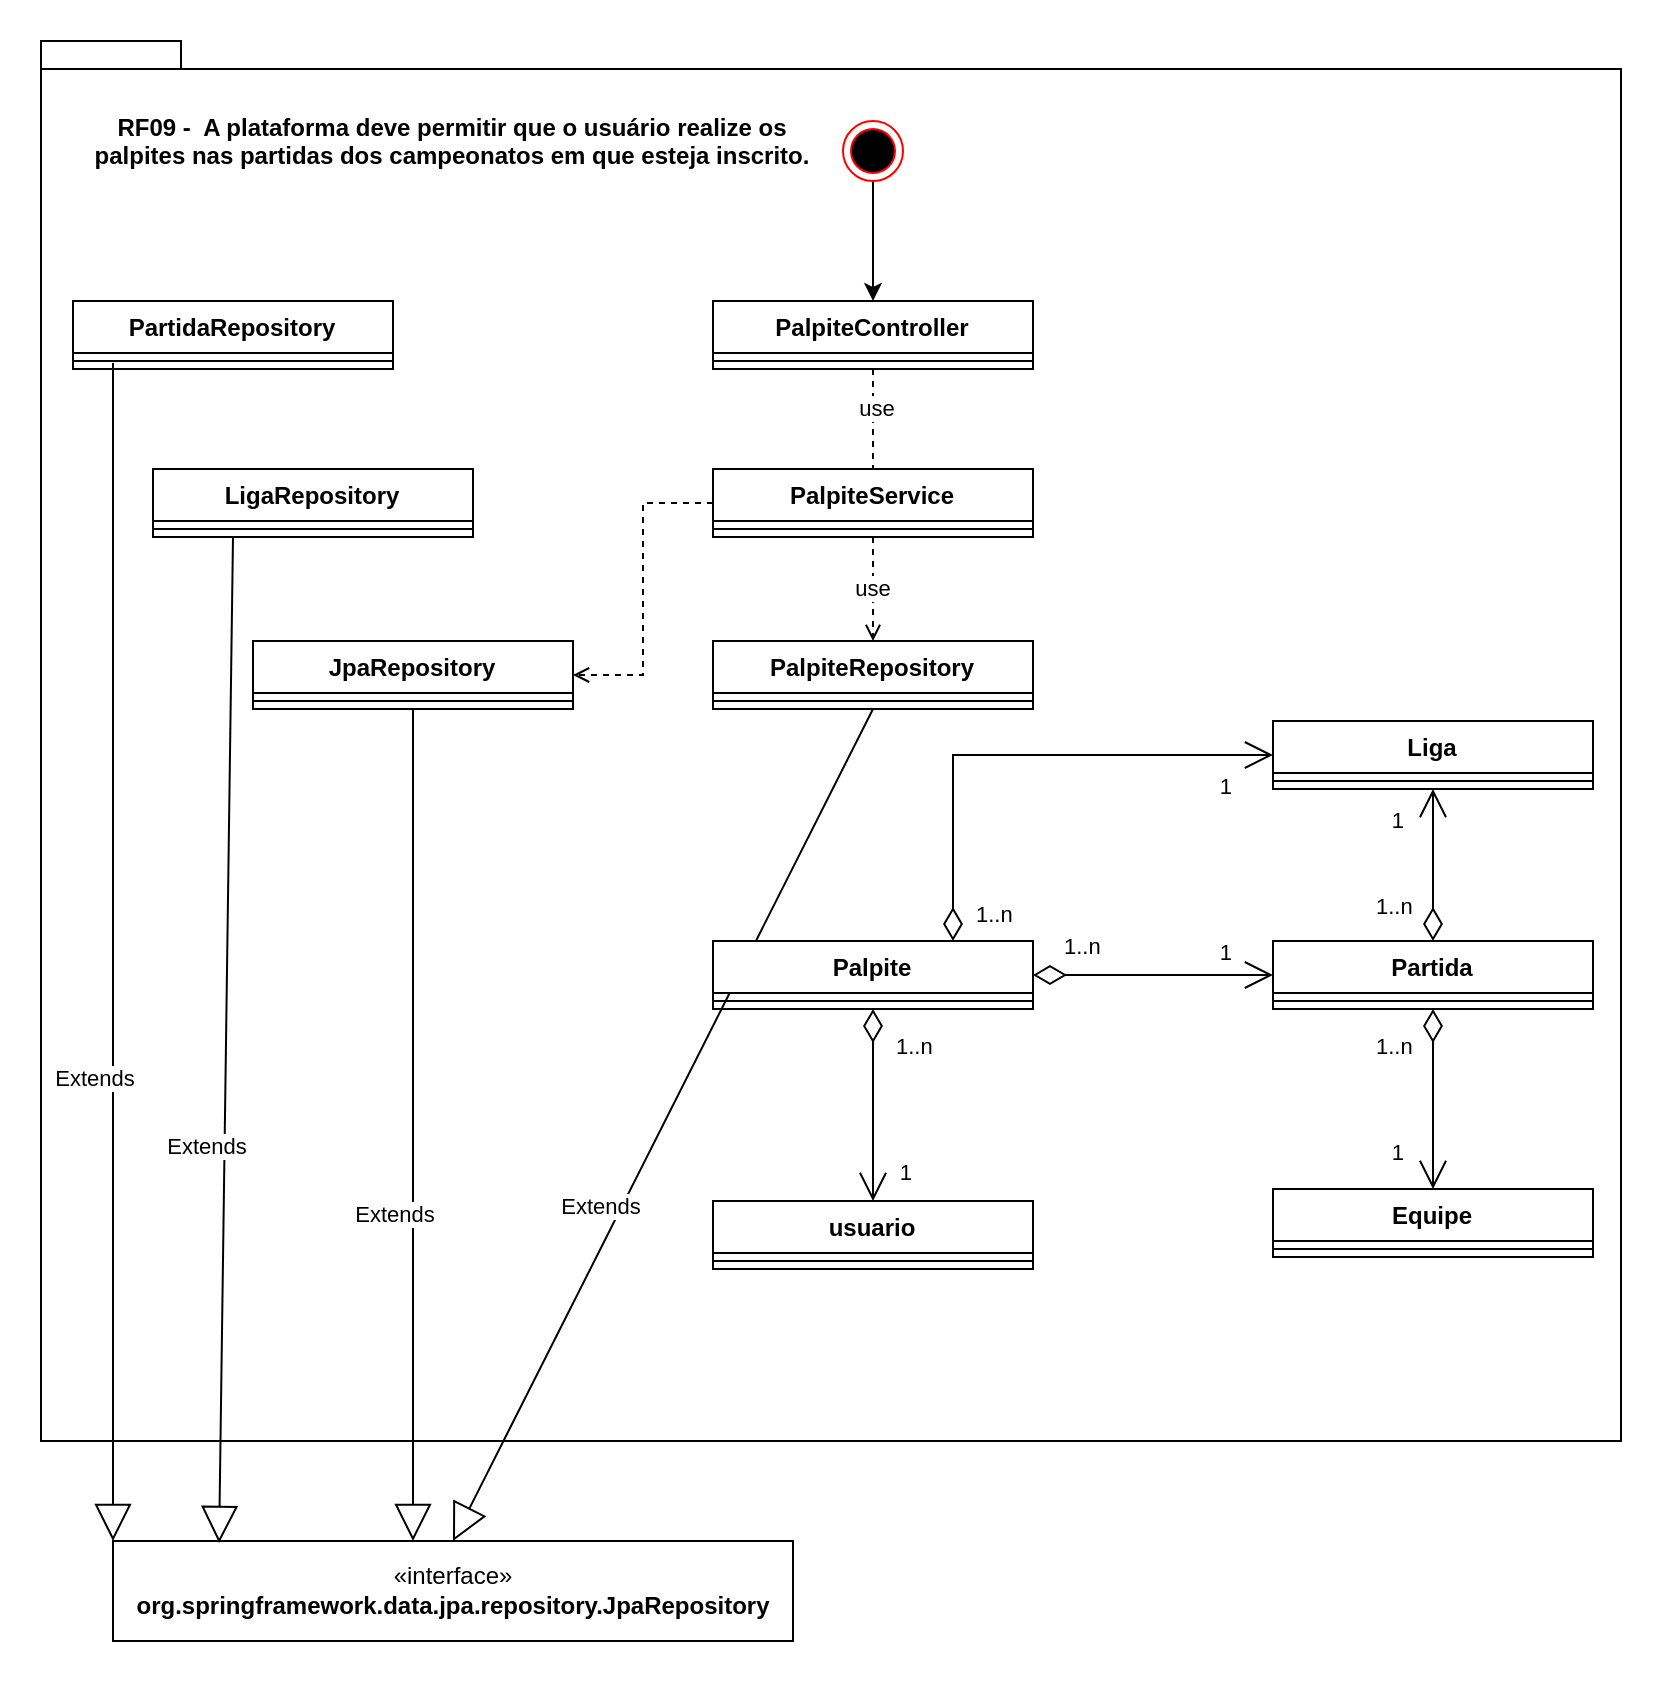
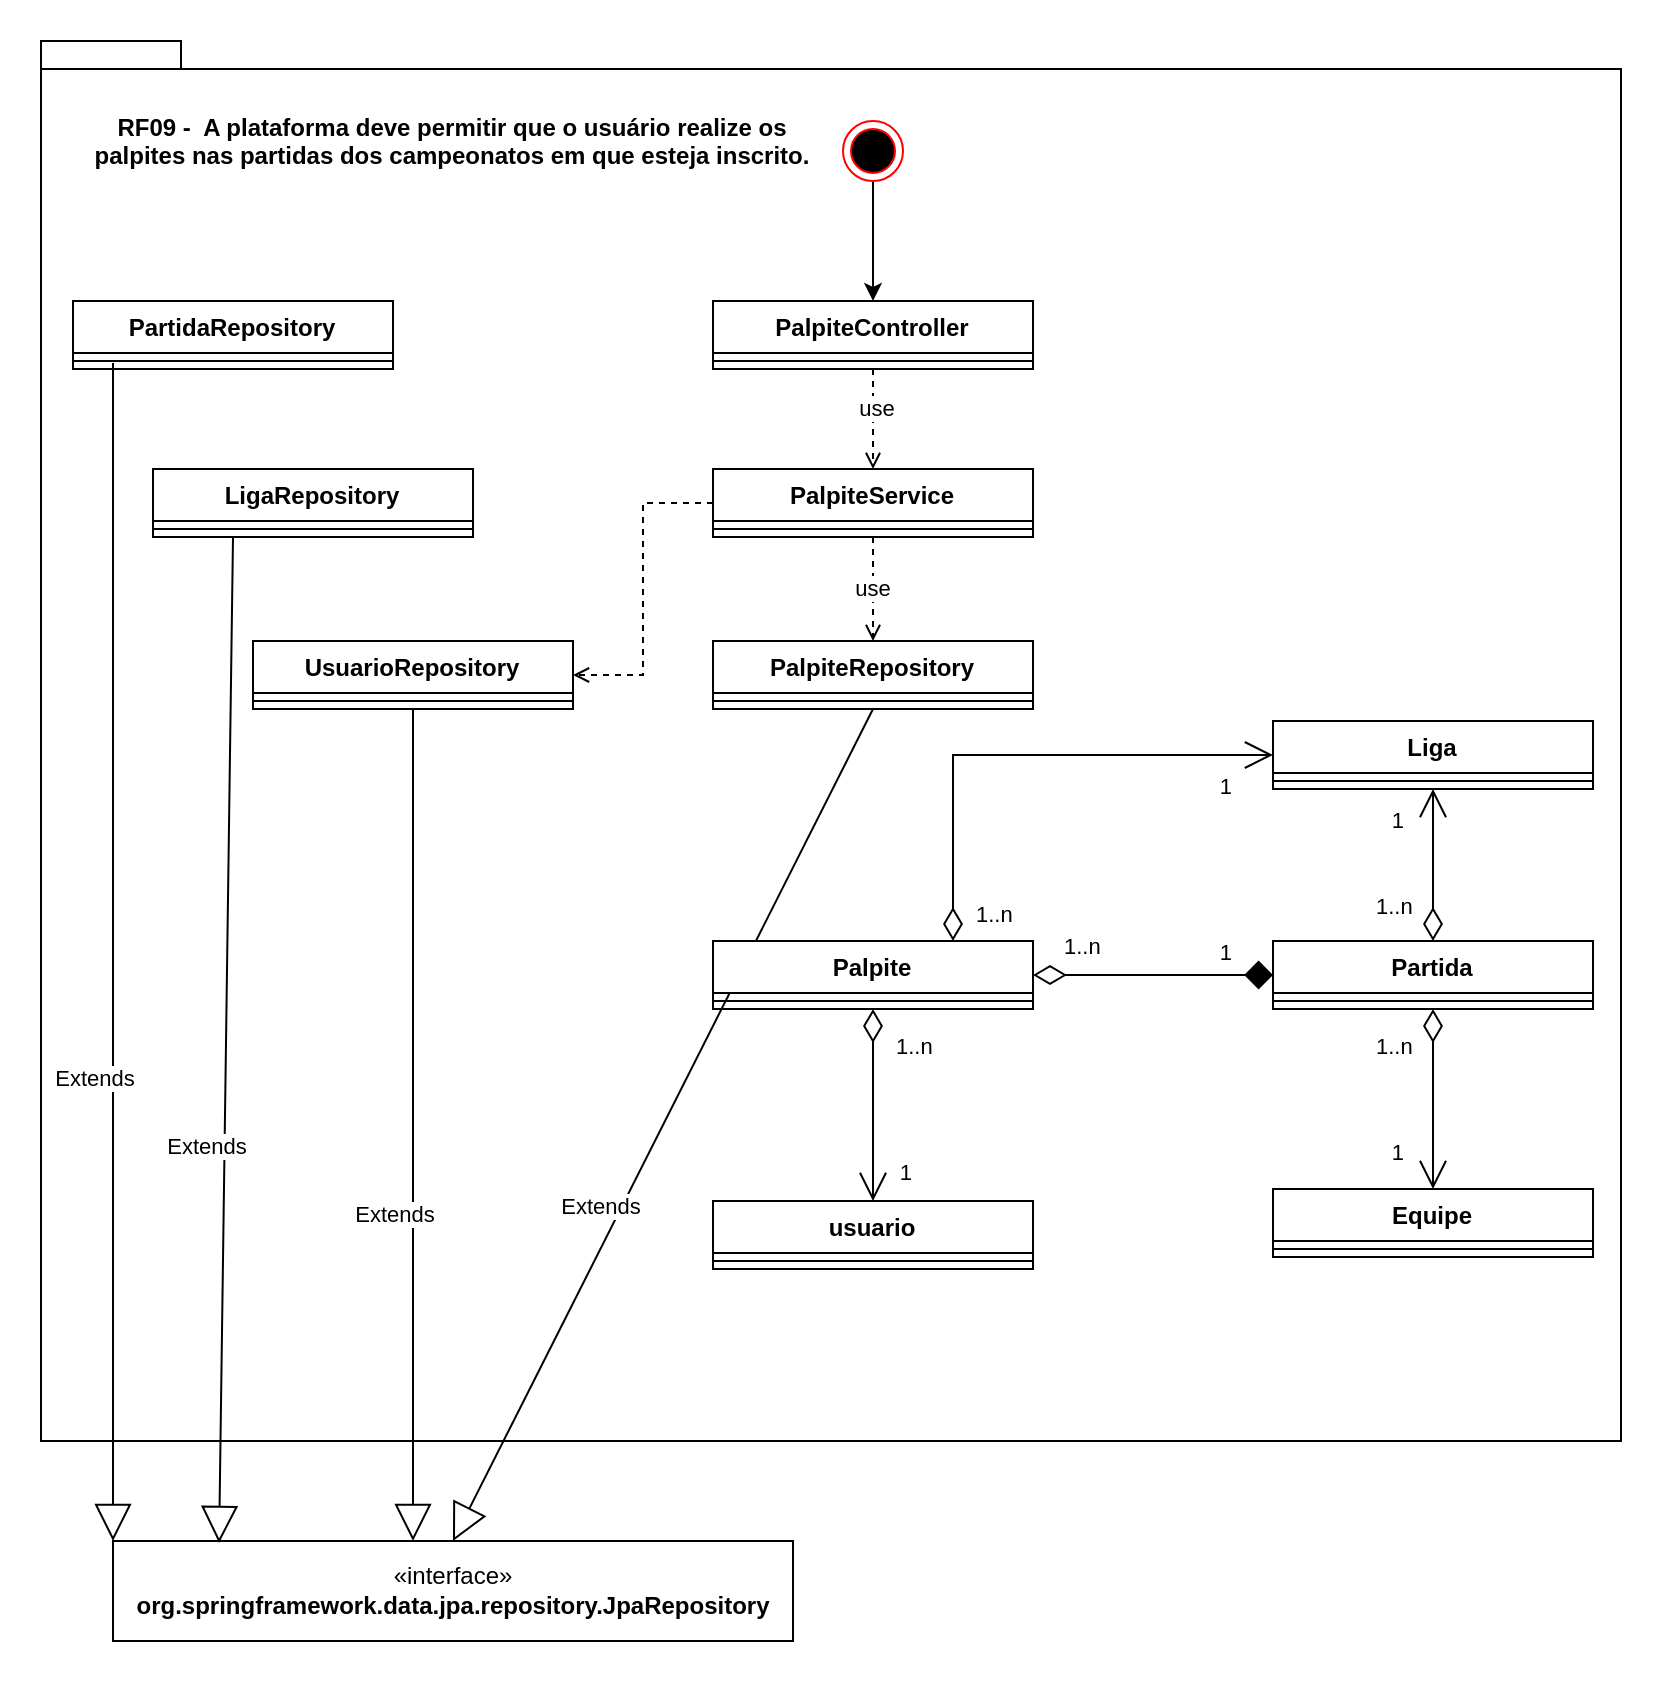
(873, 462) -> (873, 460)
(412, 668) -> (412, 668)
(1256, 975) -> (1245, 975)
